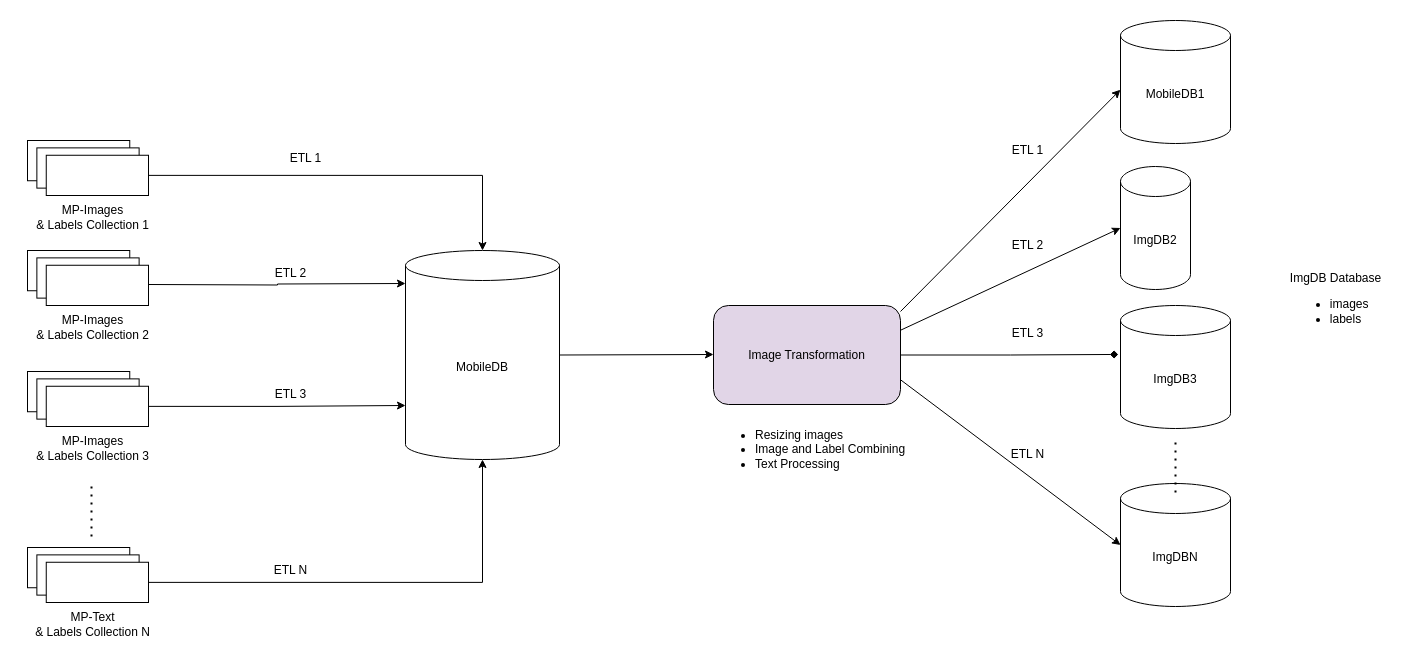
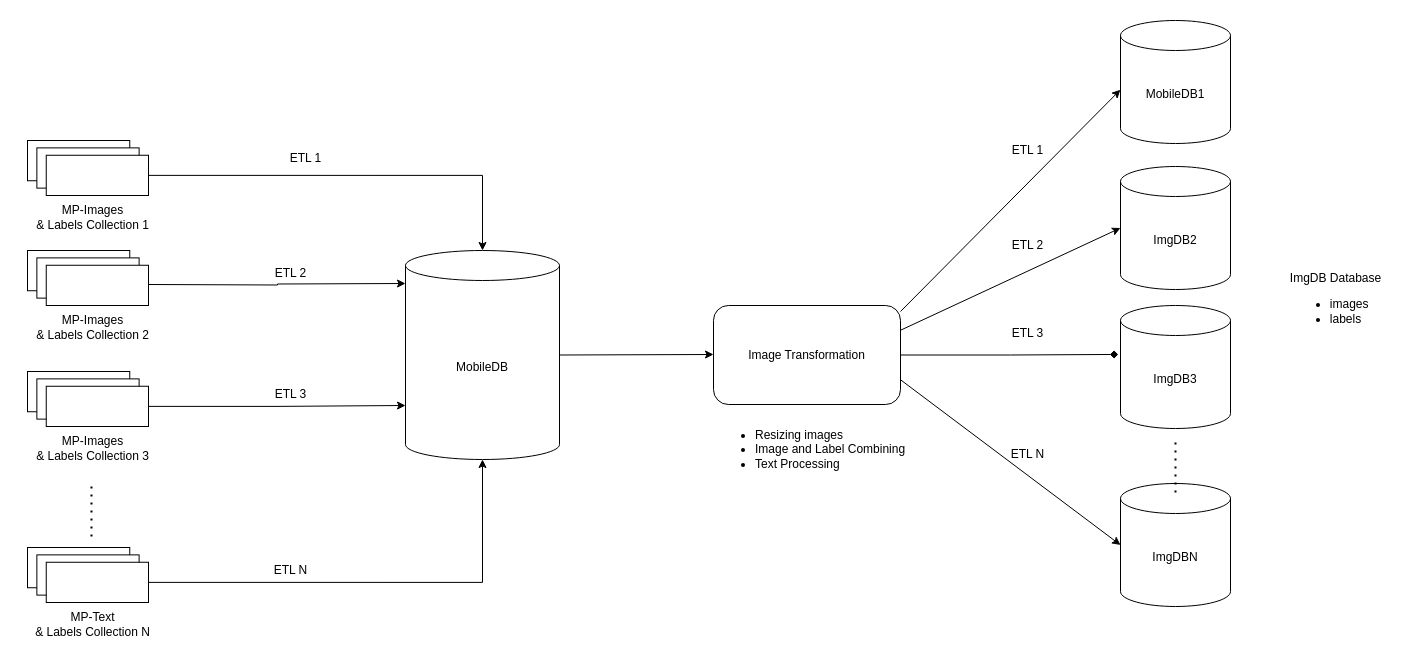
(1156, 228) -> (1176, 228)
(807, 355) -> (807, 355)
